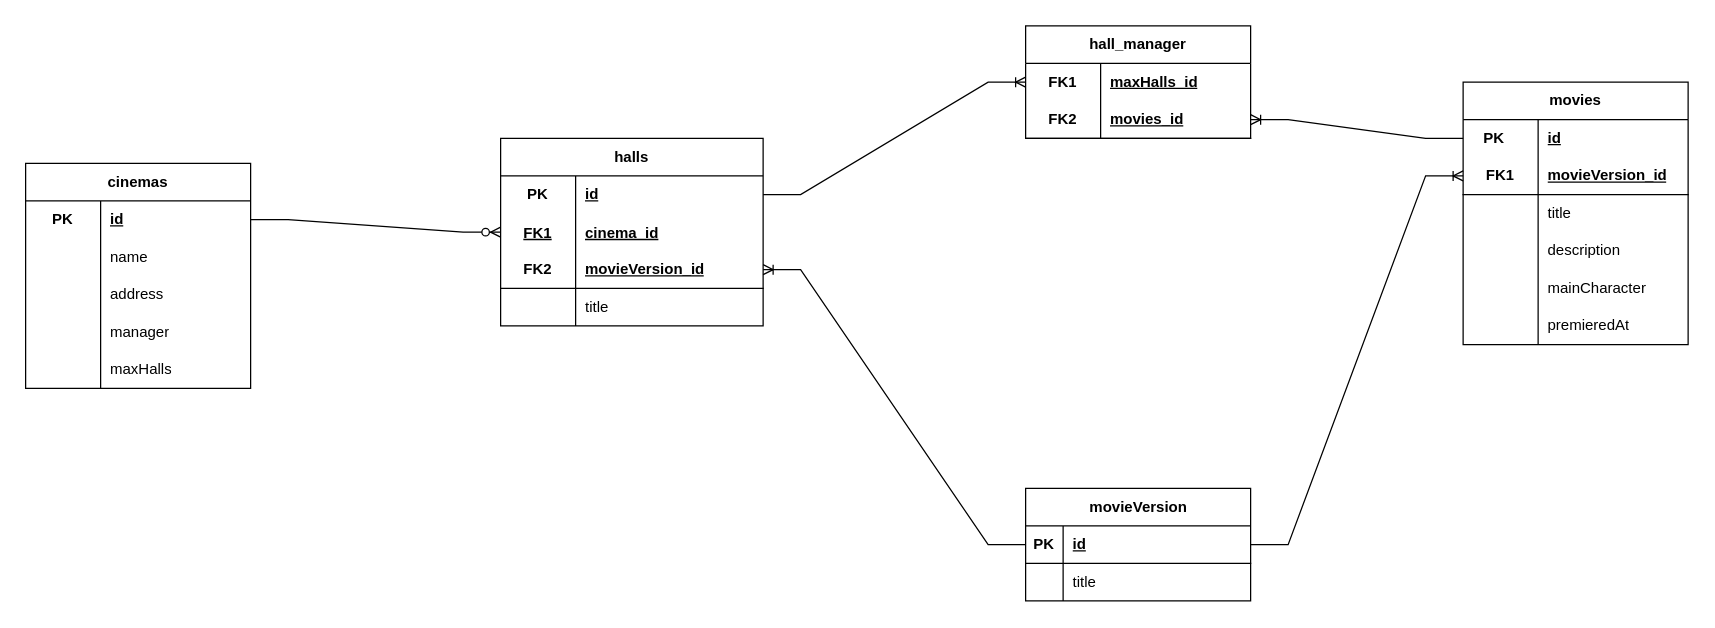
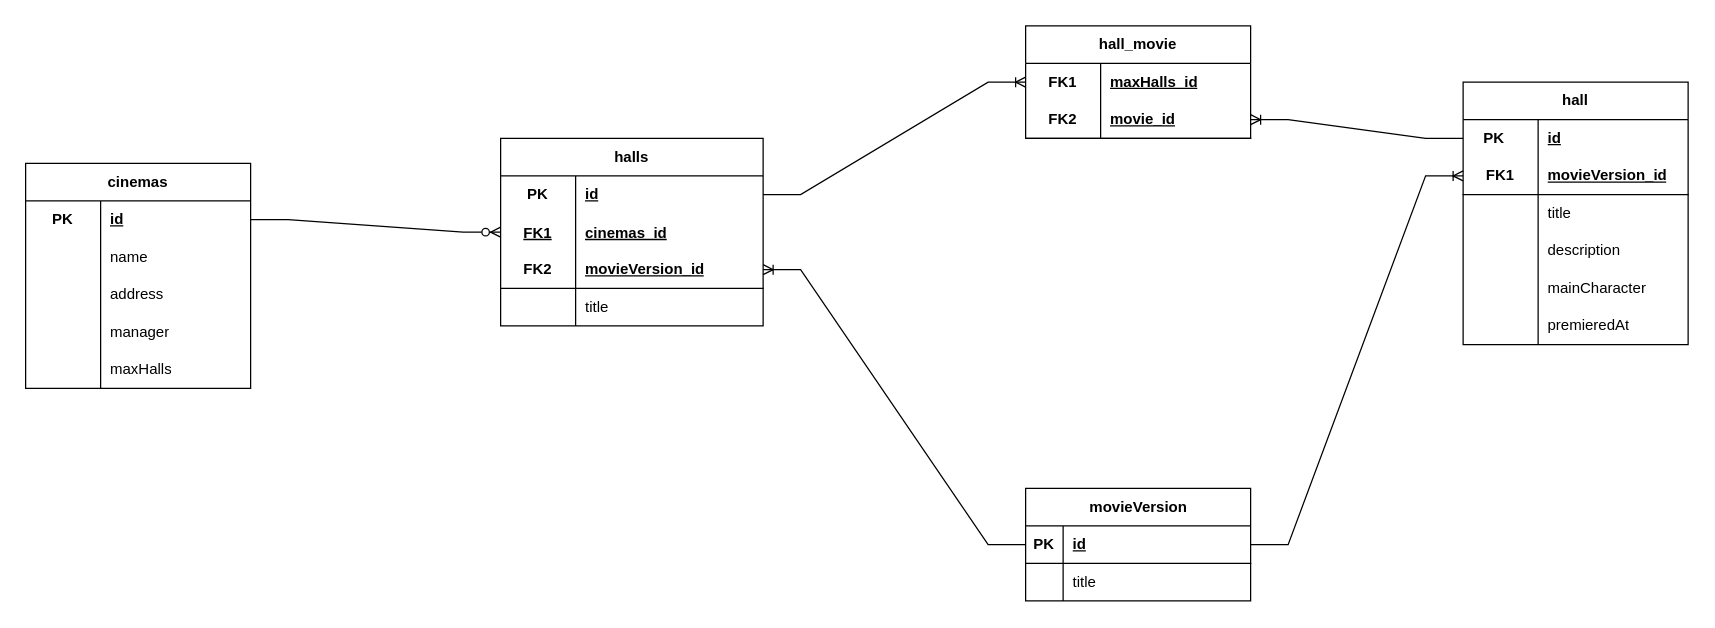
(1138, 44) -> (1138, 44)
(1576, 101) -> (1576, 101)
(1145, 119) -> (1140, 119)
(619, 233) -> (623, 233)
